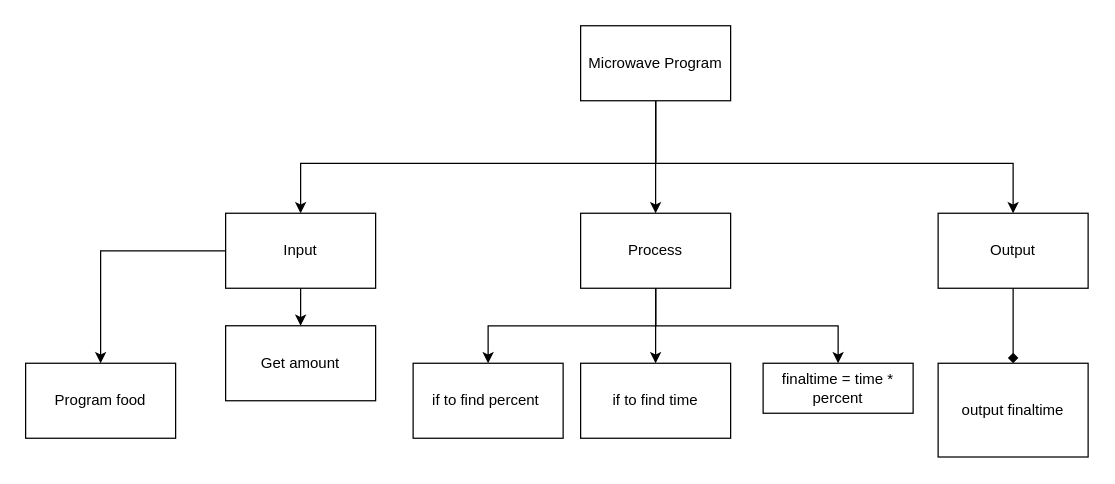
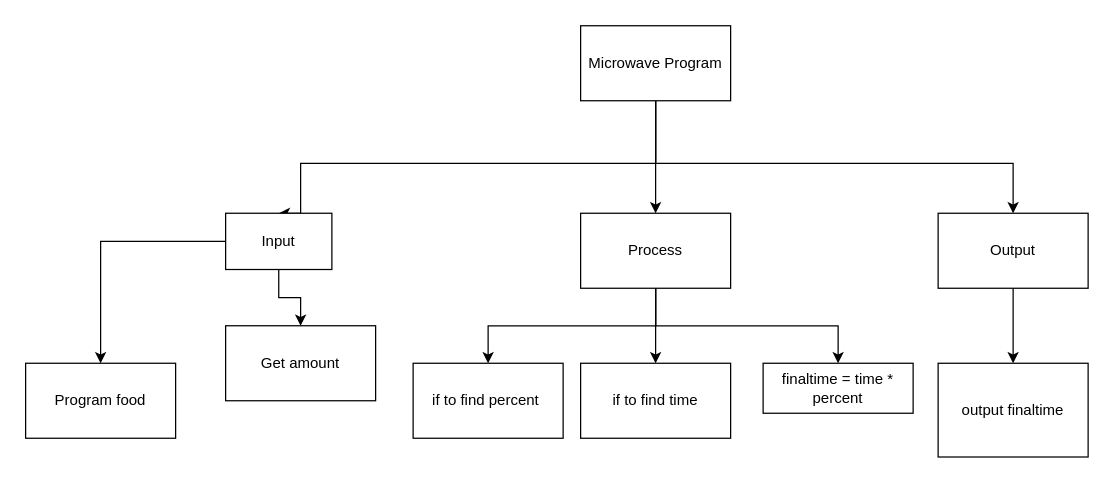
(301, 251) -> (279, 241)
(1013, 352) -> (1013, 353)
